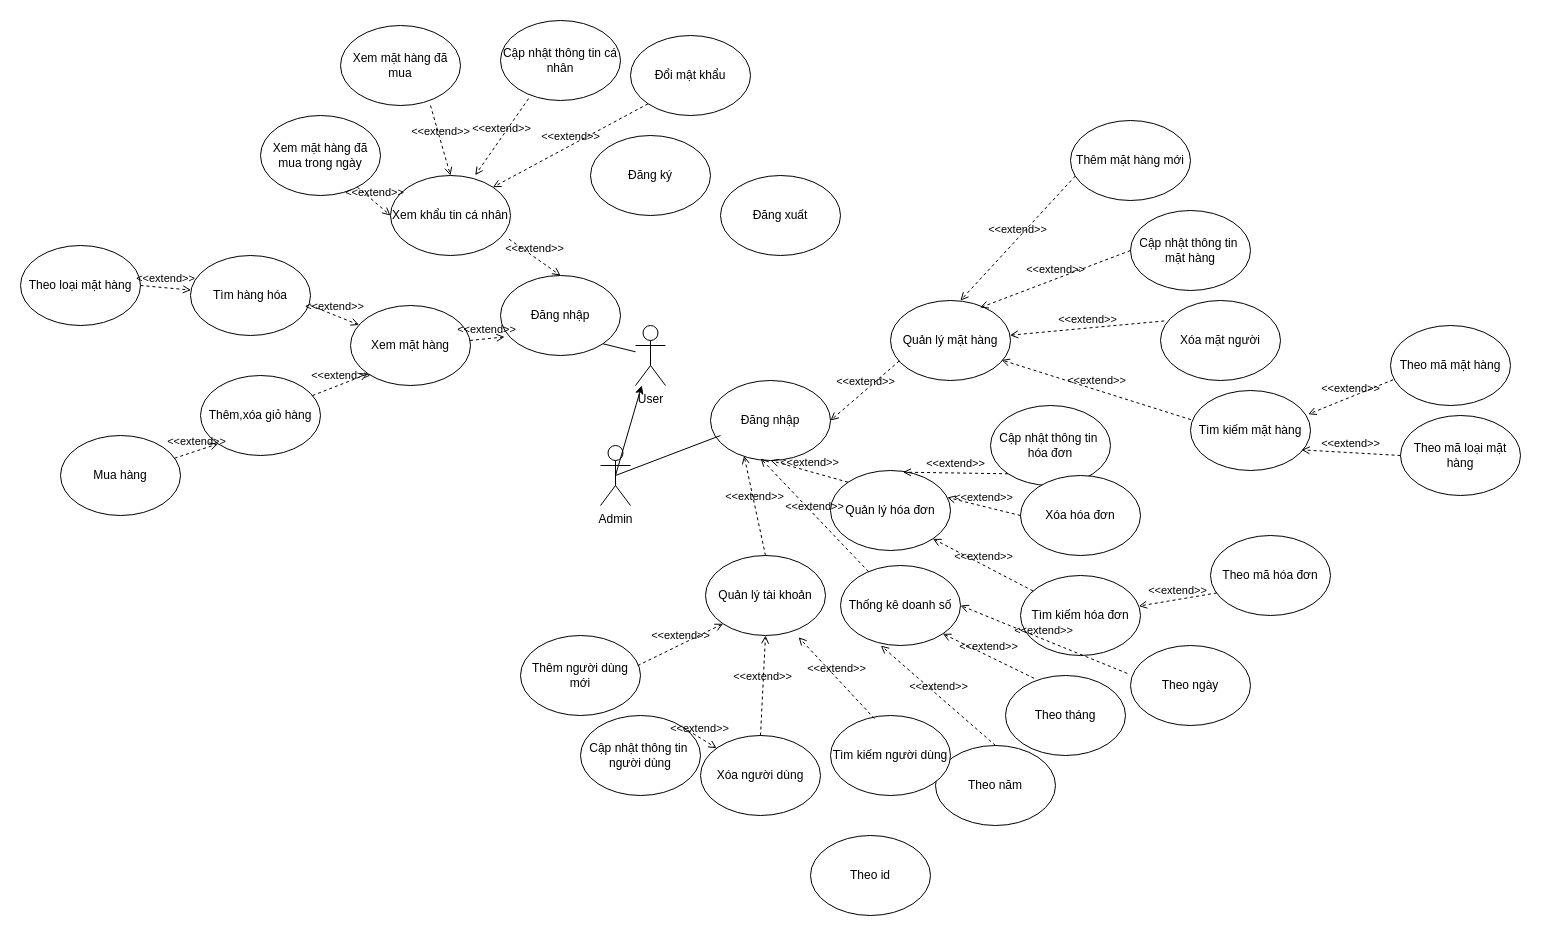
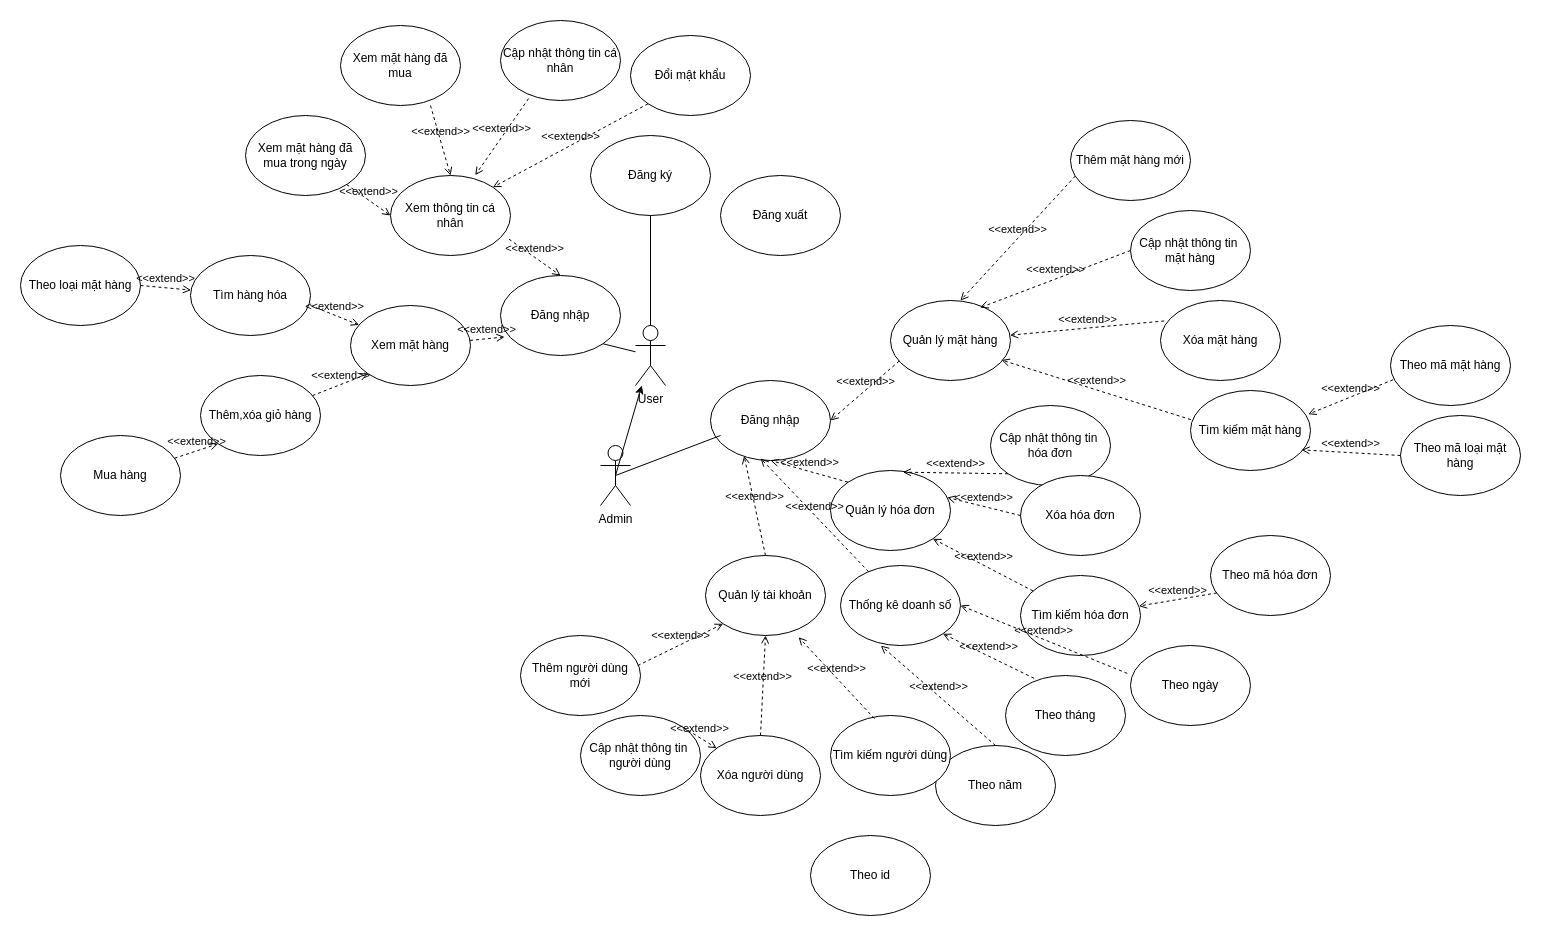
(321, 156) -> (306, 156)
(451, 216) -> (451, 216)
none -> (651, 271)
(1221, 341) -> (1221, 341)
